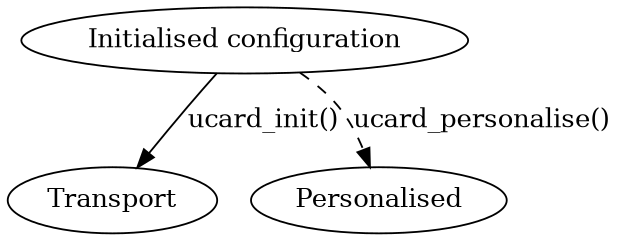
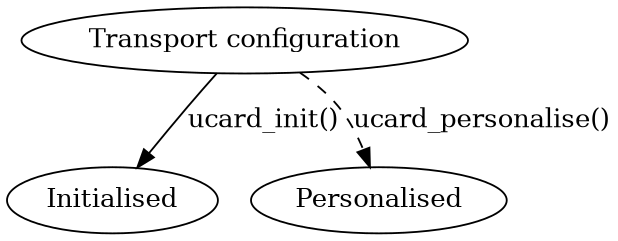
(245, 40) -> (245, 40)
(112, 200) -> (112, 200)
